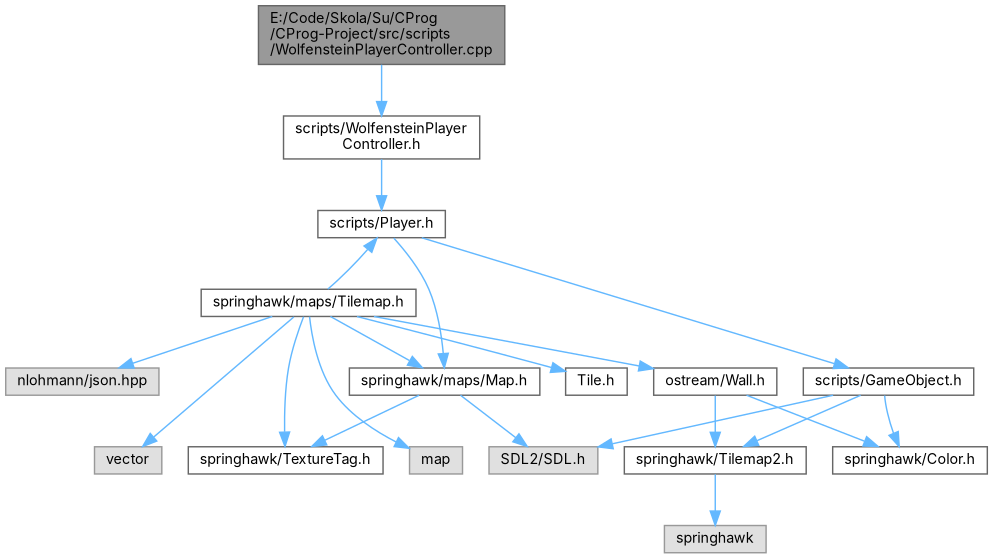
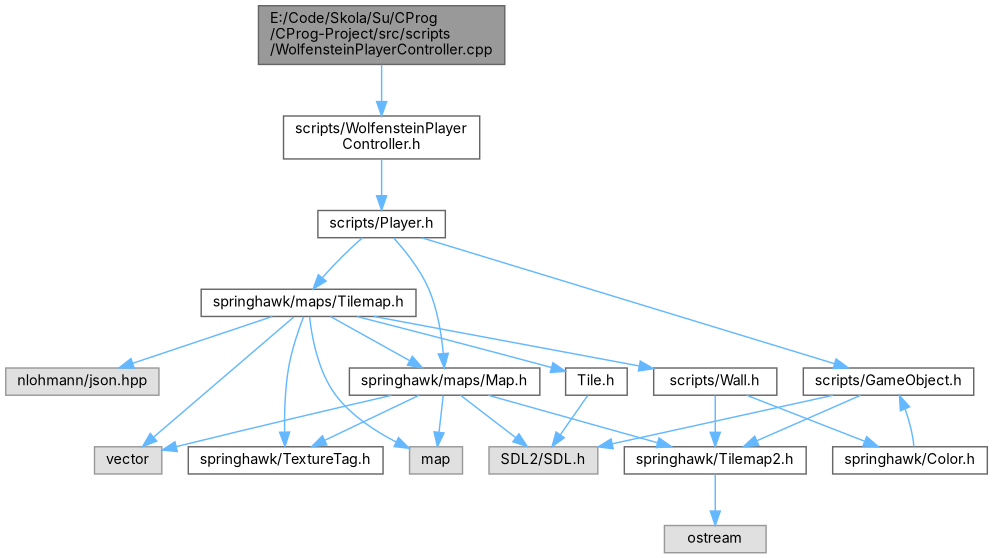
(348, 270) -> (342, 257)
(715, 382) -> (715, 382)
none -> (577, 410)
none -> (441, 414)
(888, 415) -> (911, 428)
none -> (294, 418)
none -> (581, 421)
(715, 539) -> (715, 539)
